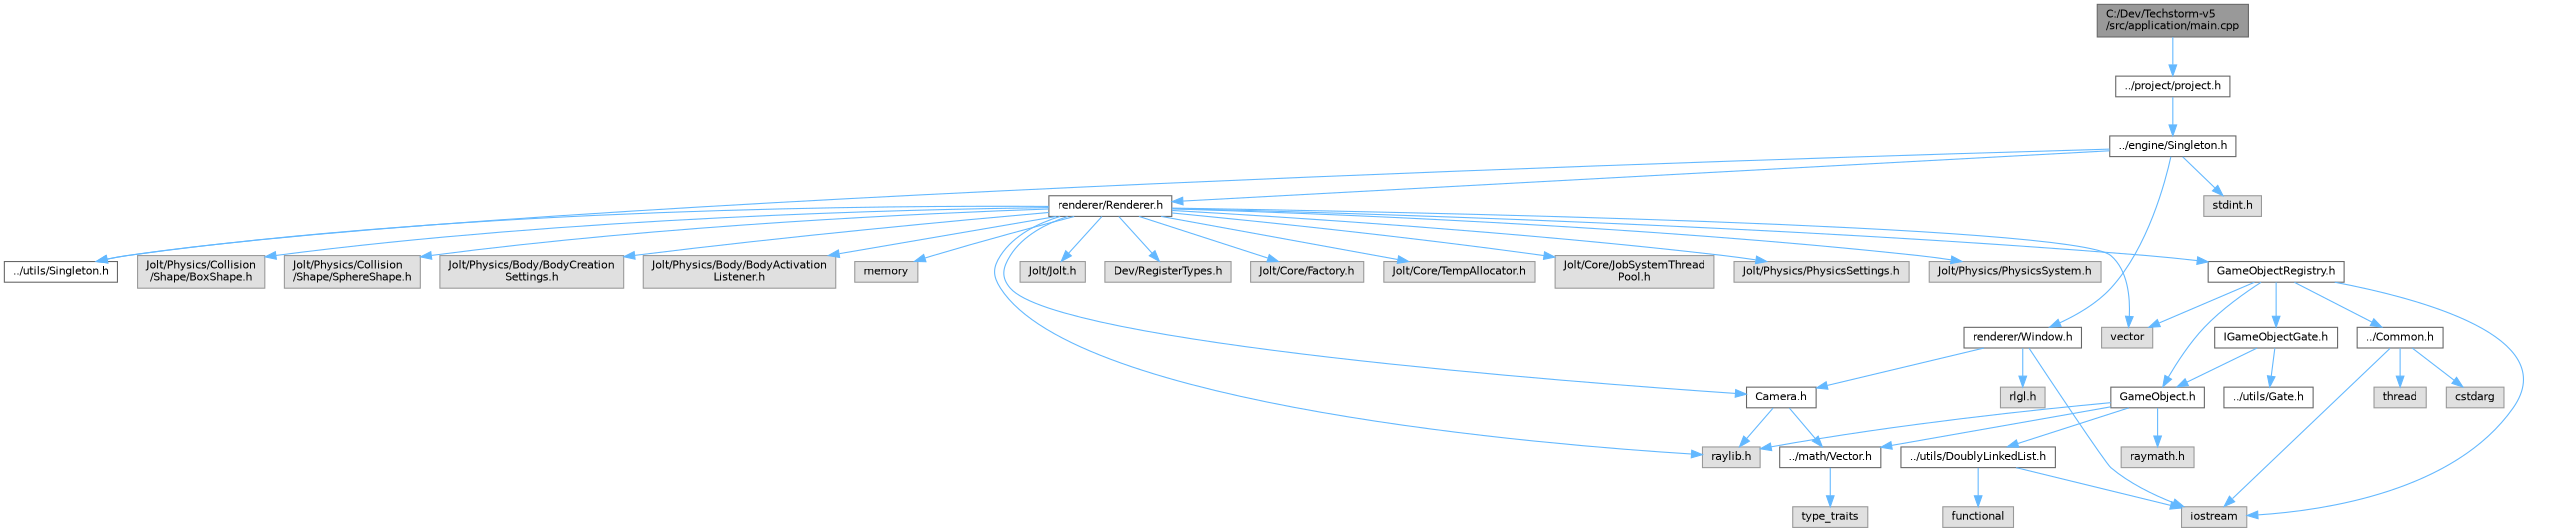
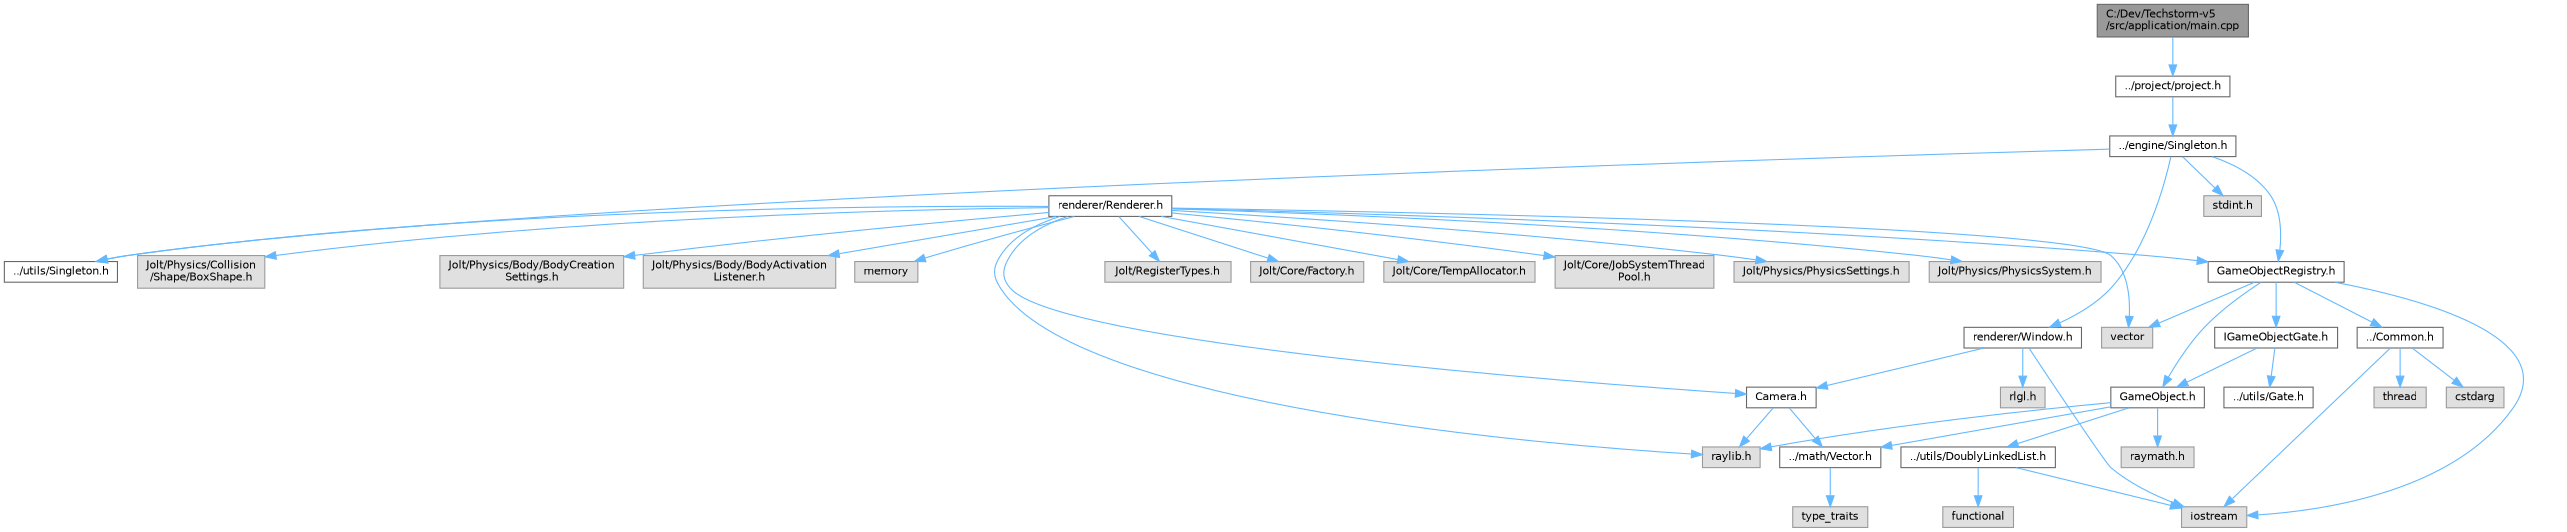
(1646, 176) -> (2266, 190)
(352, 272) -> none
(1053, 272) -> none
(1168, 272) -> (1168, 272)
